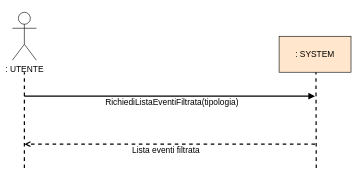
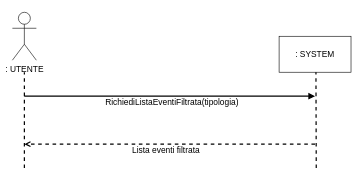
(315, 54) -> (315, 54)
